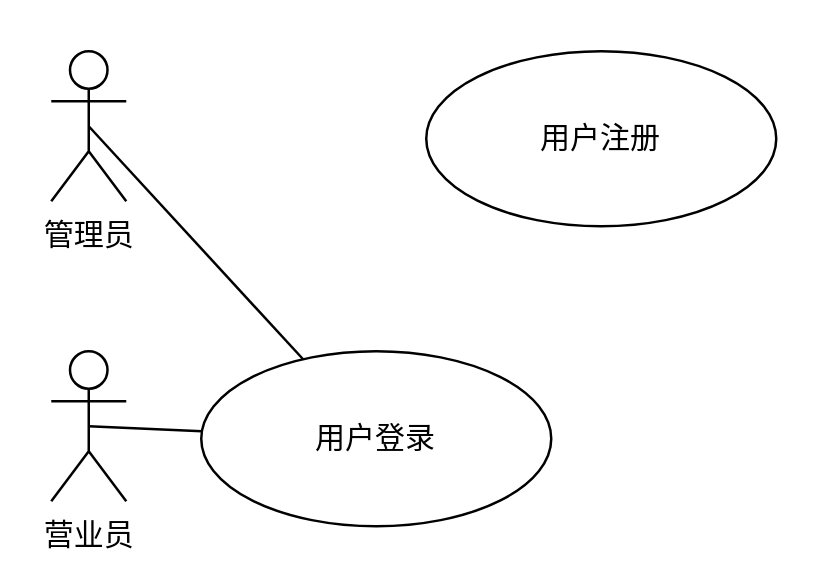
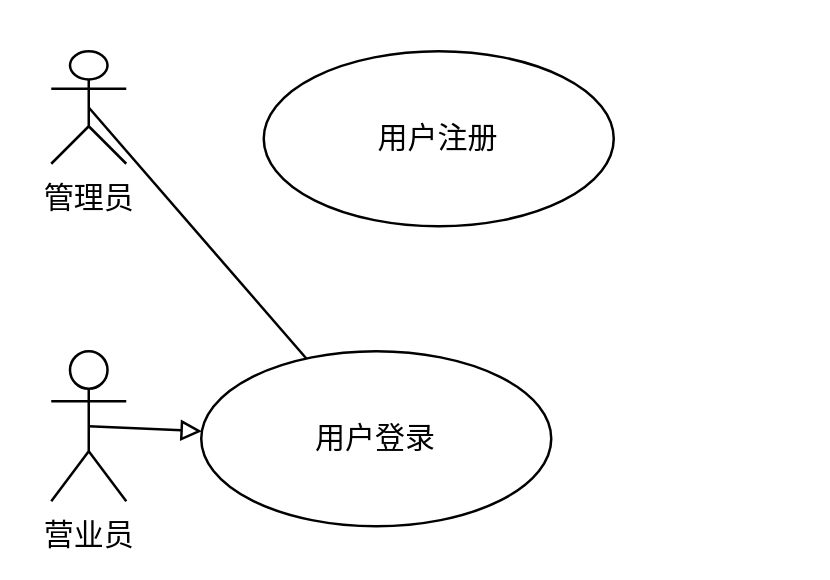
(89, 126) -> (89, 108)
(601, 139) -> (439, 139)
(189, 431) -> (180, 430)
